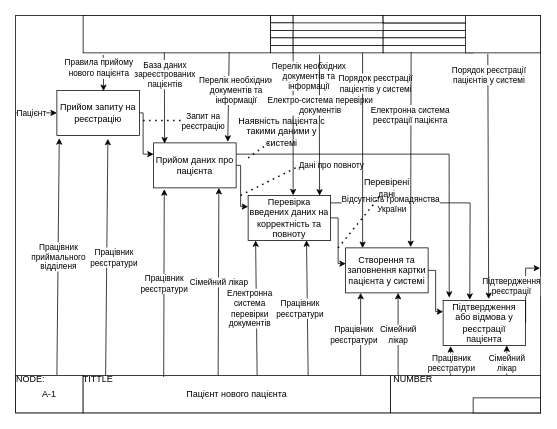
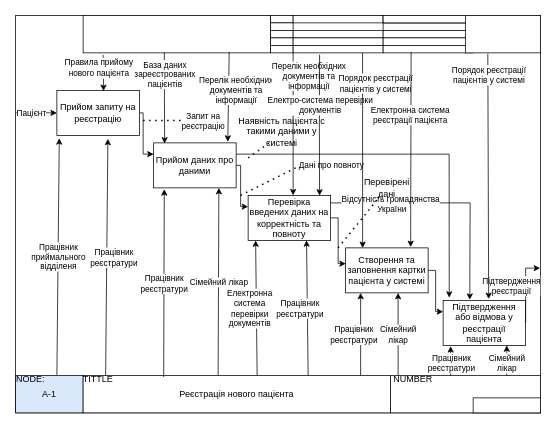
(195, 165) -> (195, 165)
(49, 394) -> (49, 394)
(237, 394) -> (237, 394)
